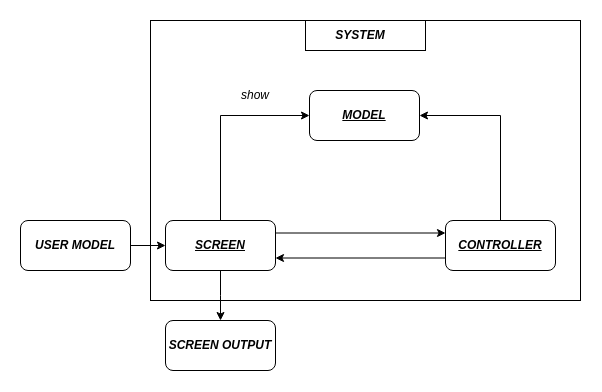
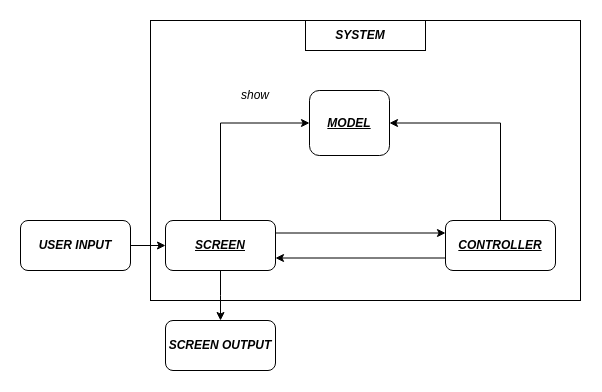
(365, 116) -> (350, 123)
(76, 246) -> (76, 246)
